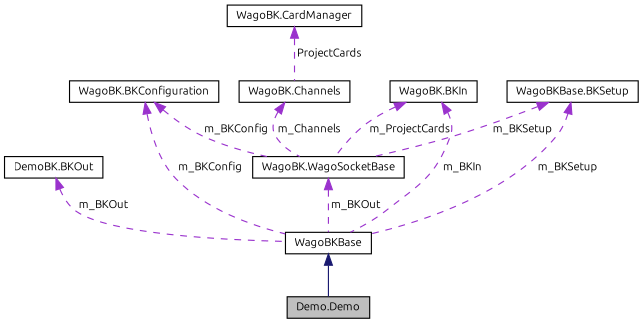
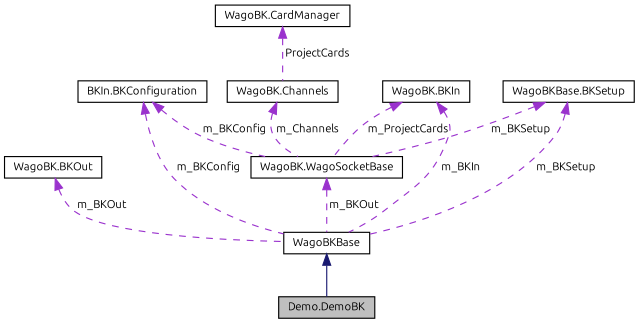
(144, 92) -> (142, 92)
(54, 167) -> (53, 167)
(328, 308) -> (327, 308)
